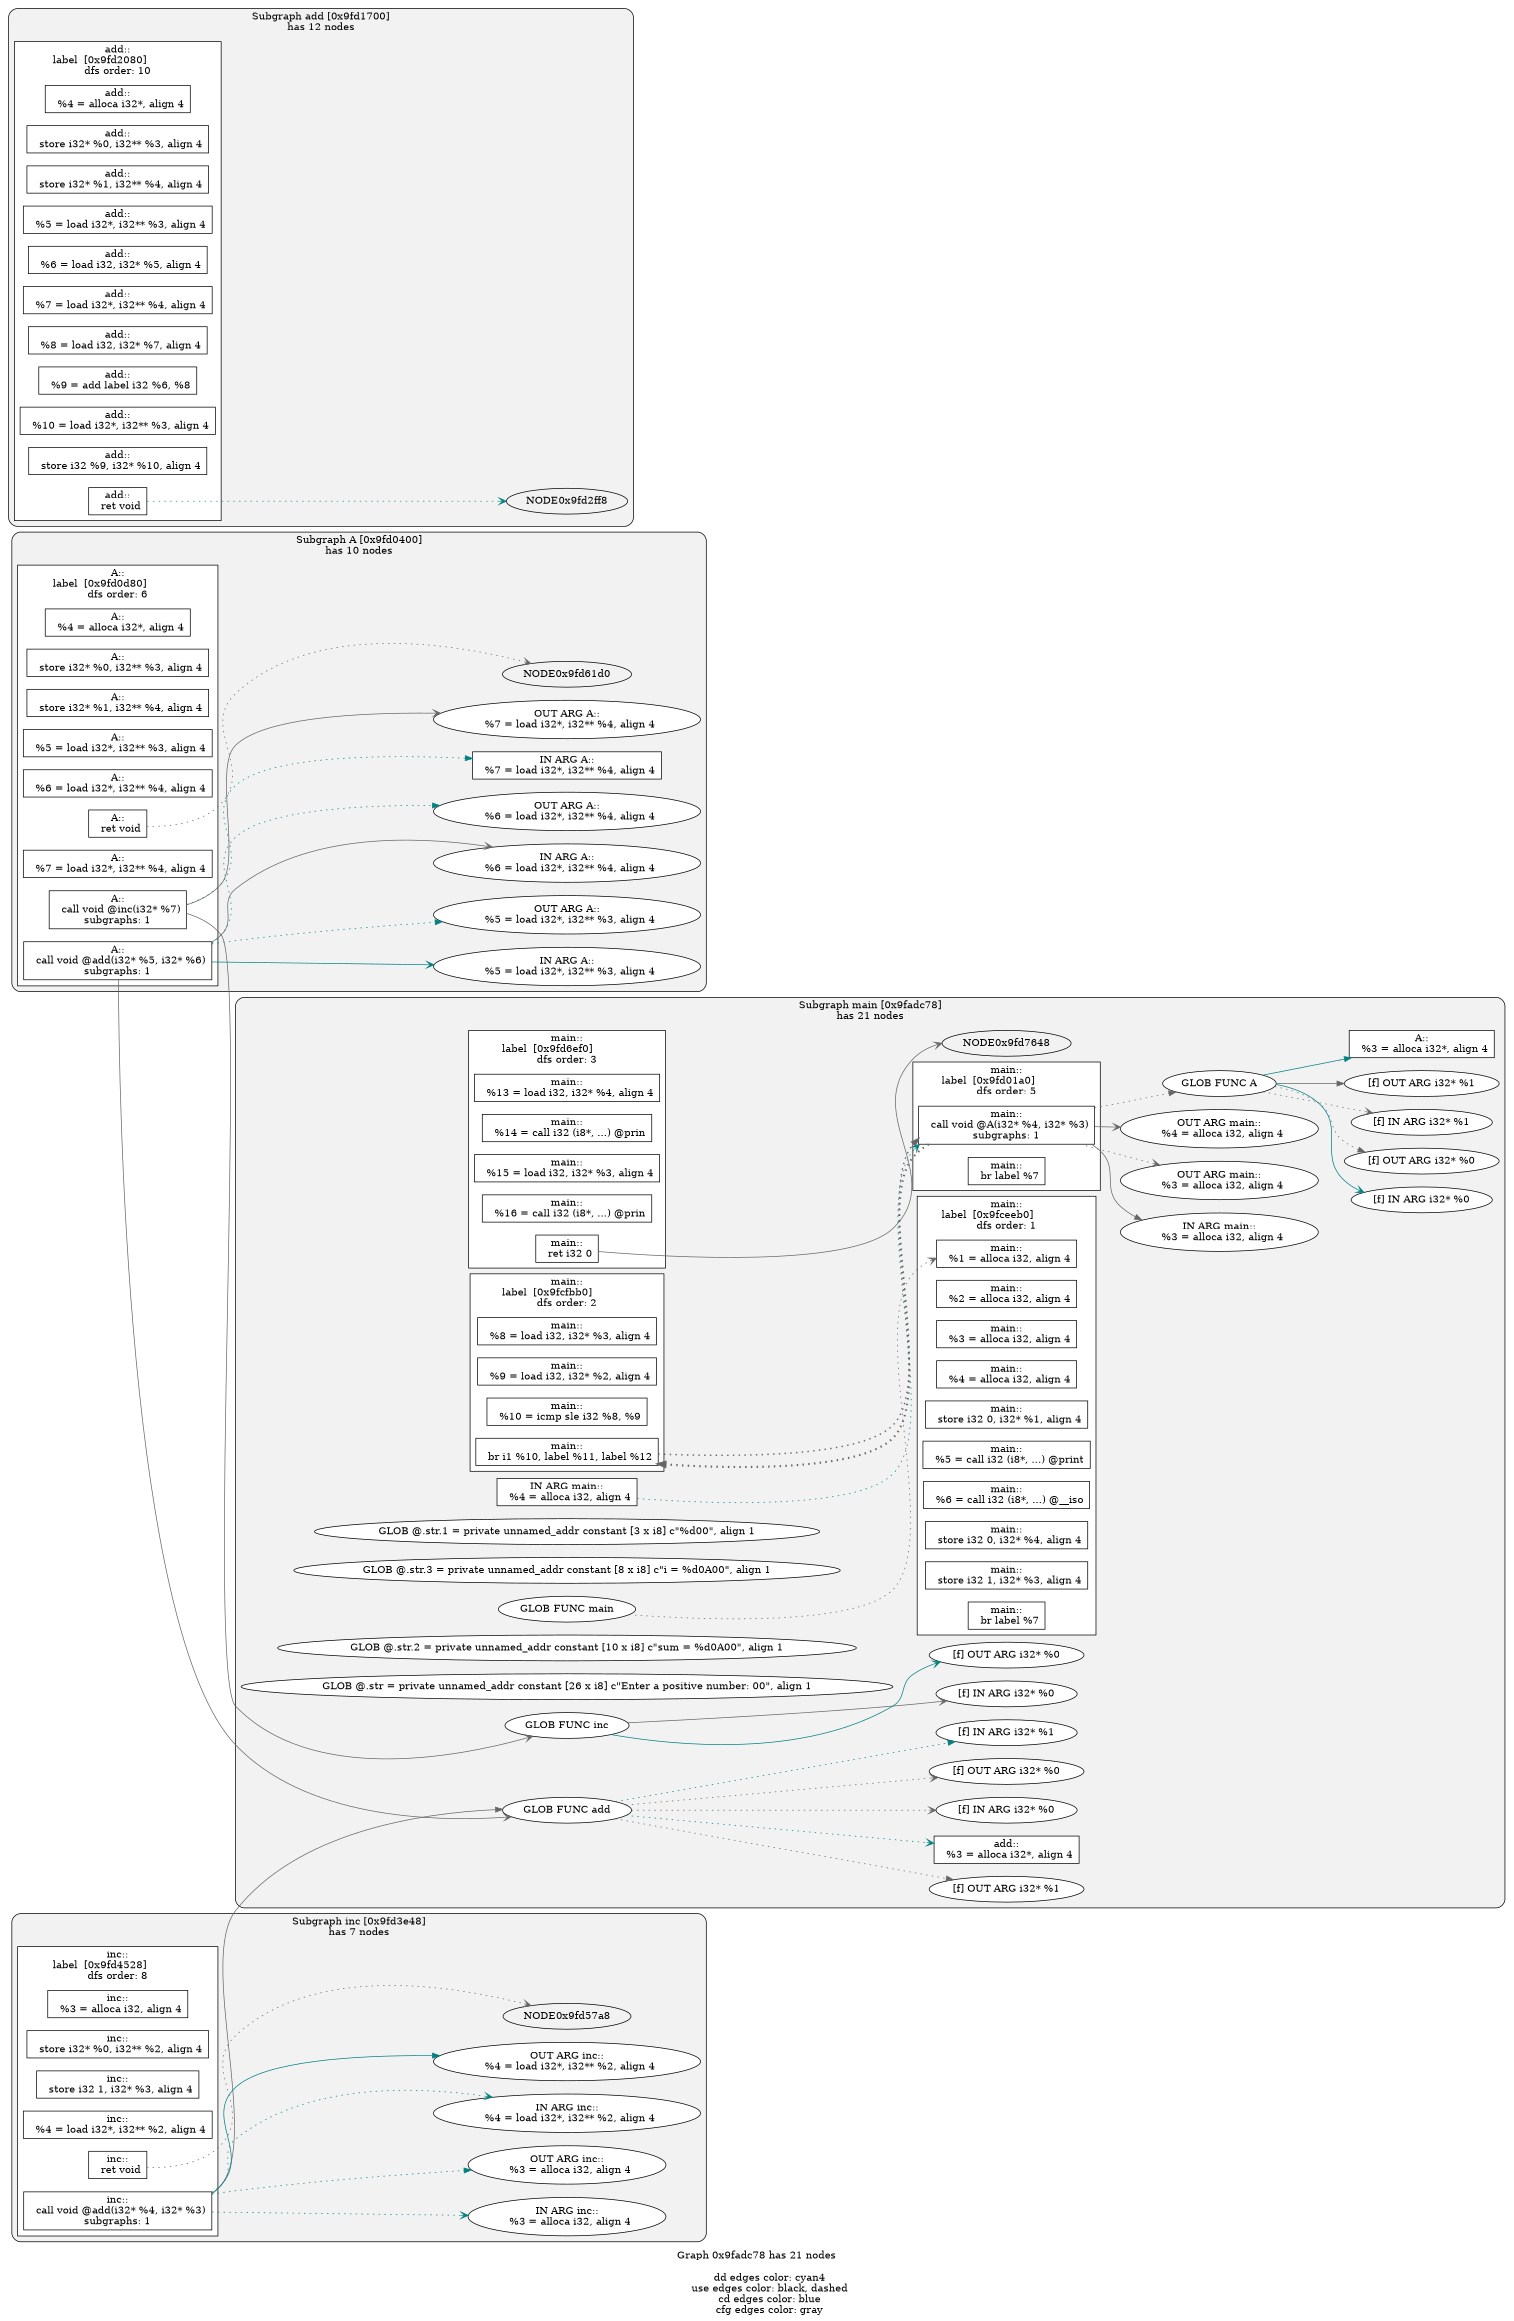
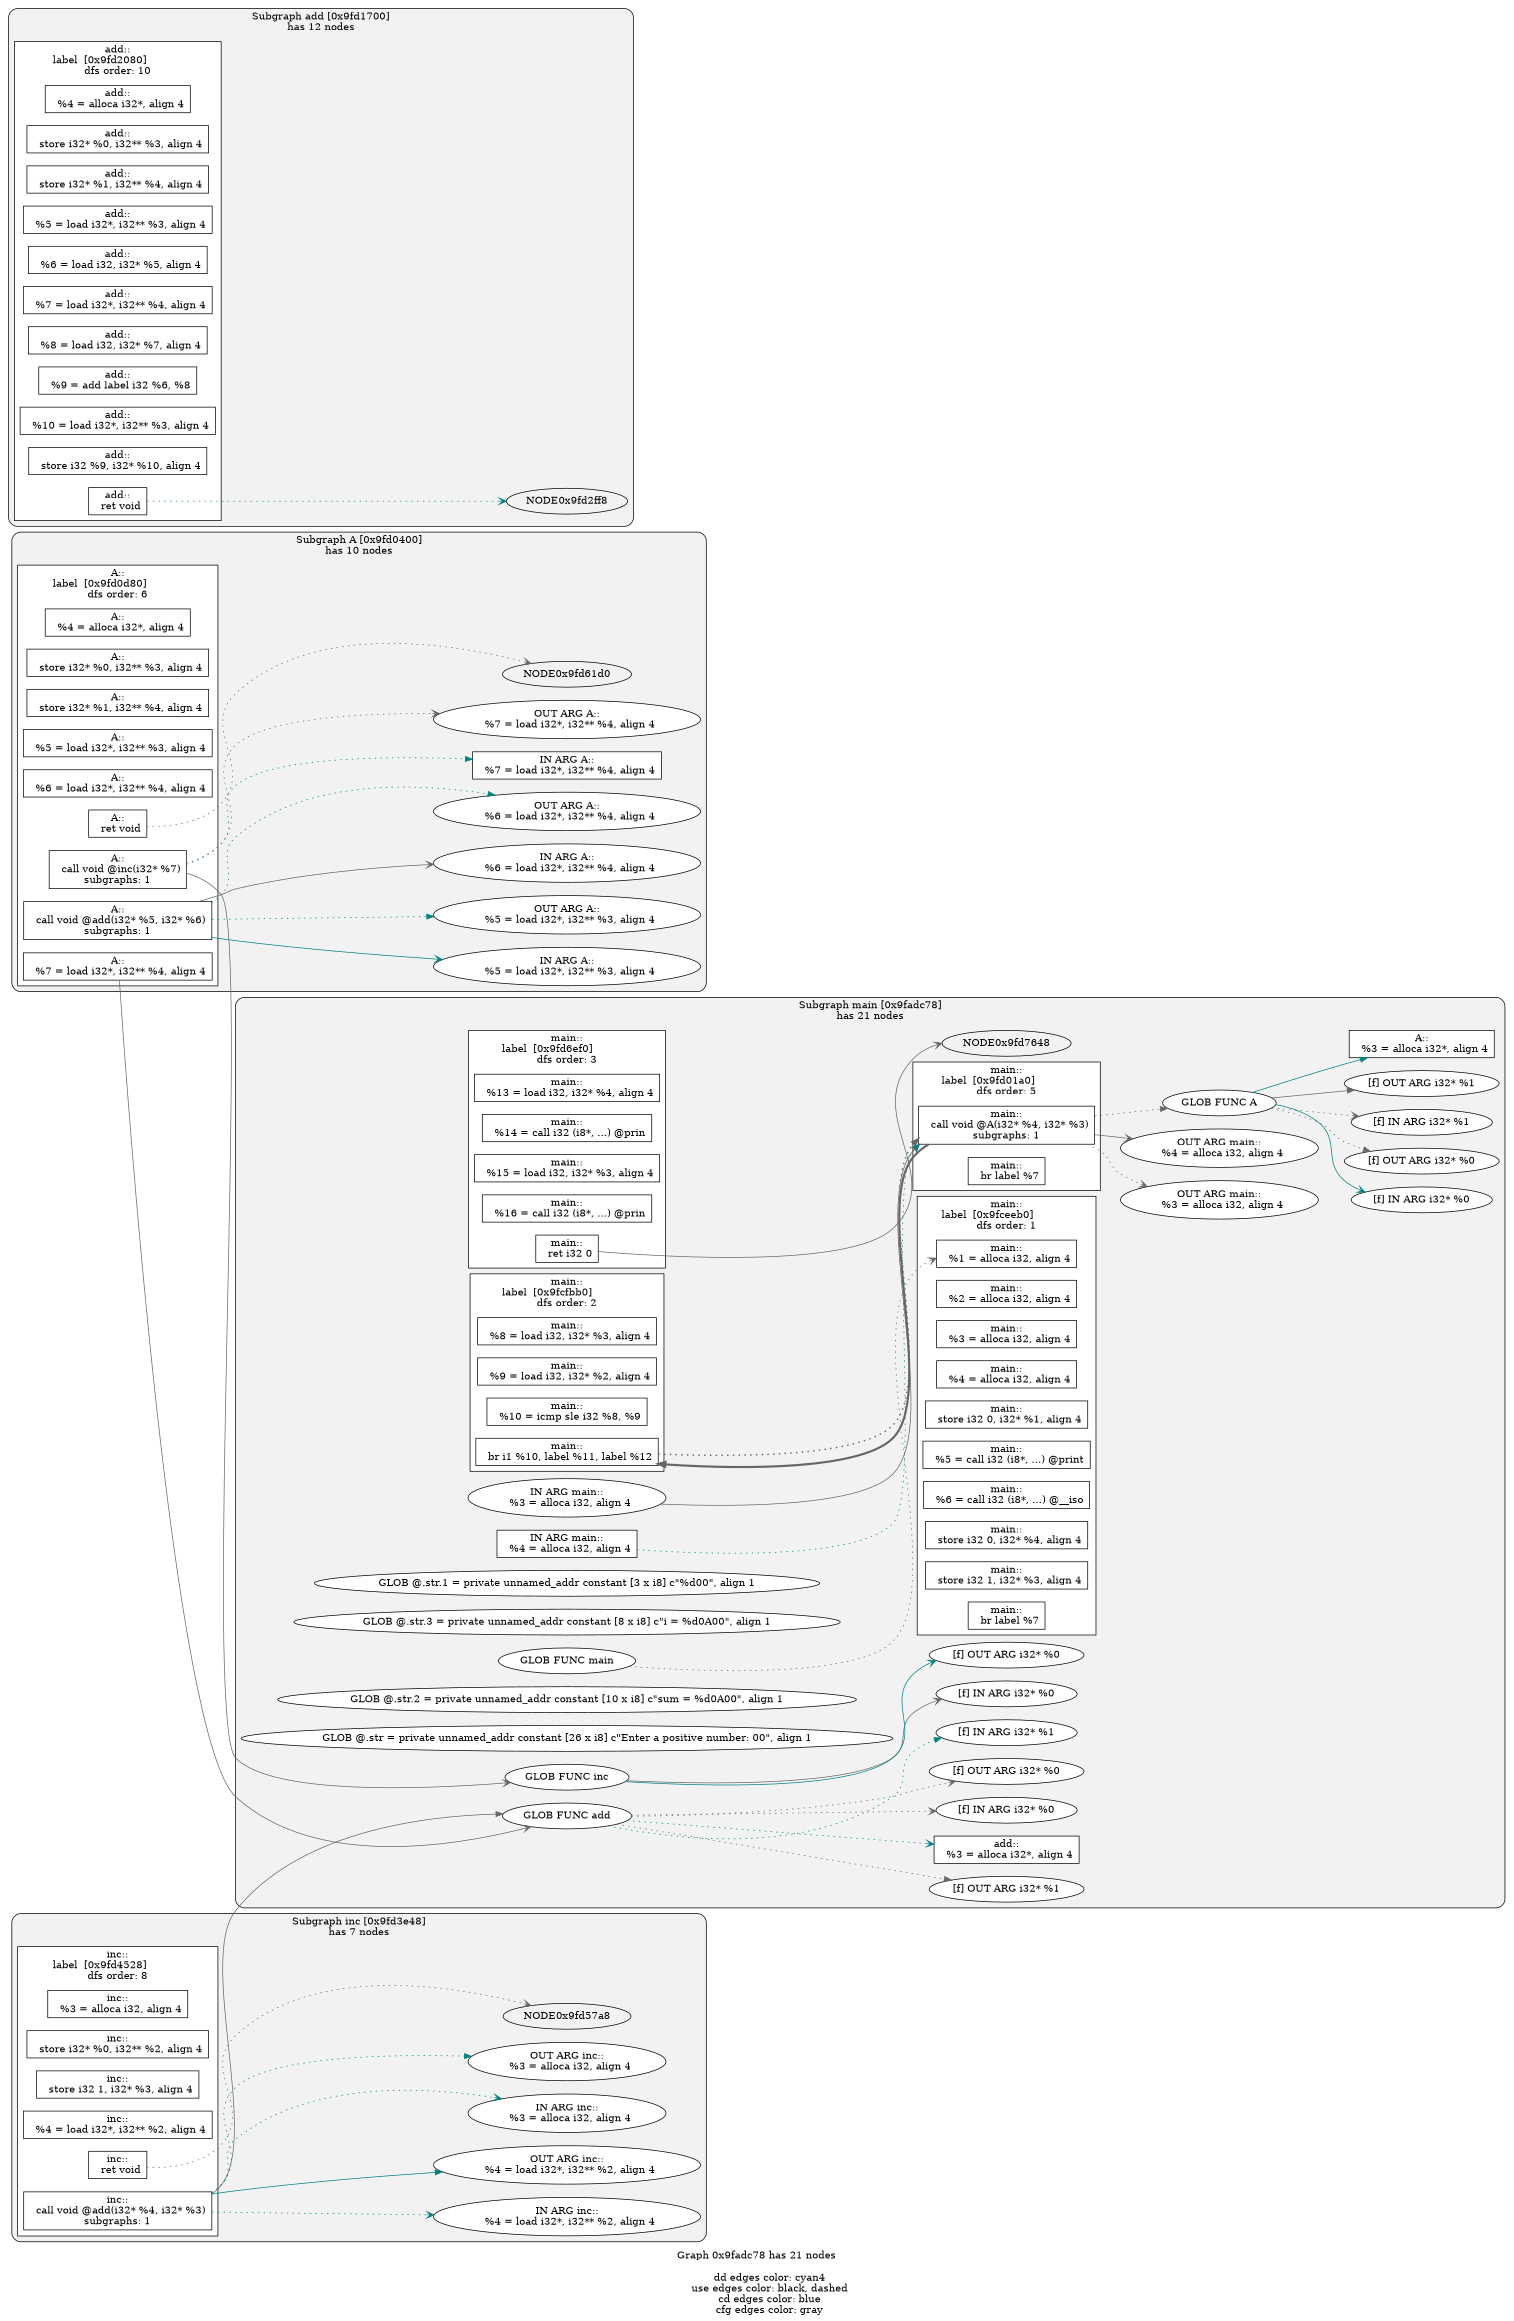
(244, 740) -> (260, 732)
(1110, 1182) -> (910, 1416)
(898, 1429) -> (890, 1440)
(156, 1512) -> (173, 1542)
